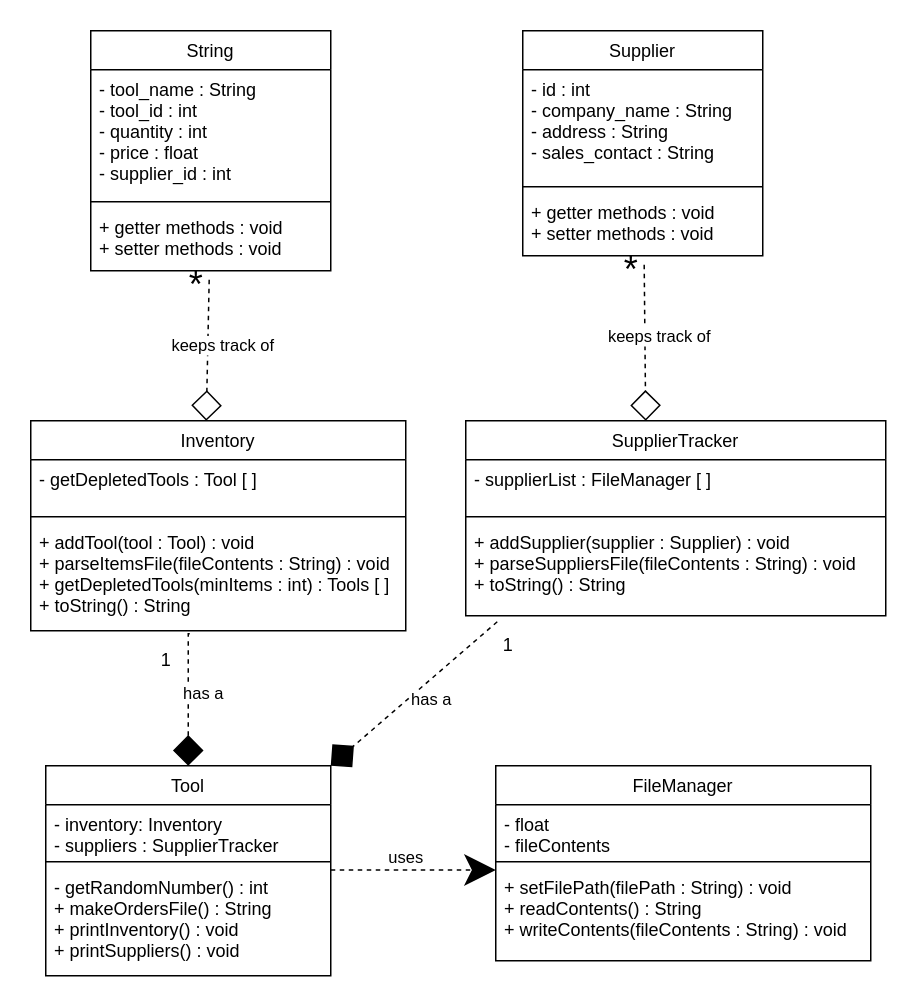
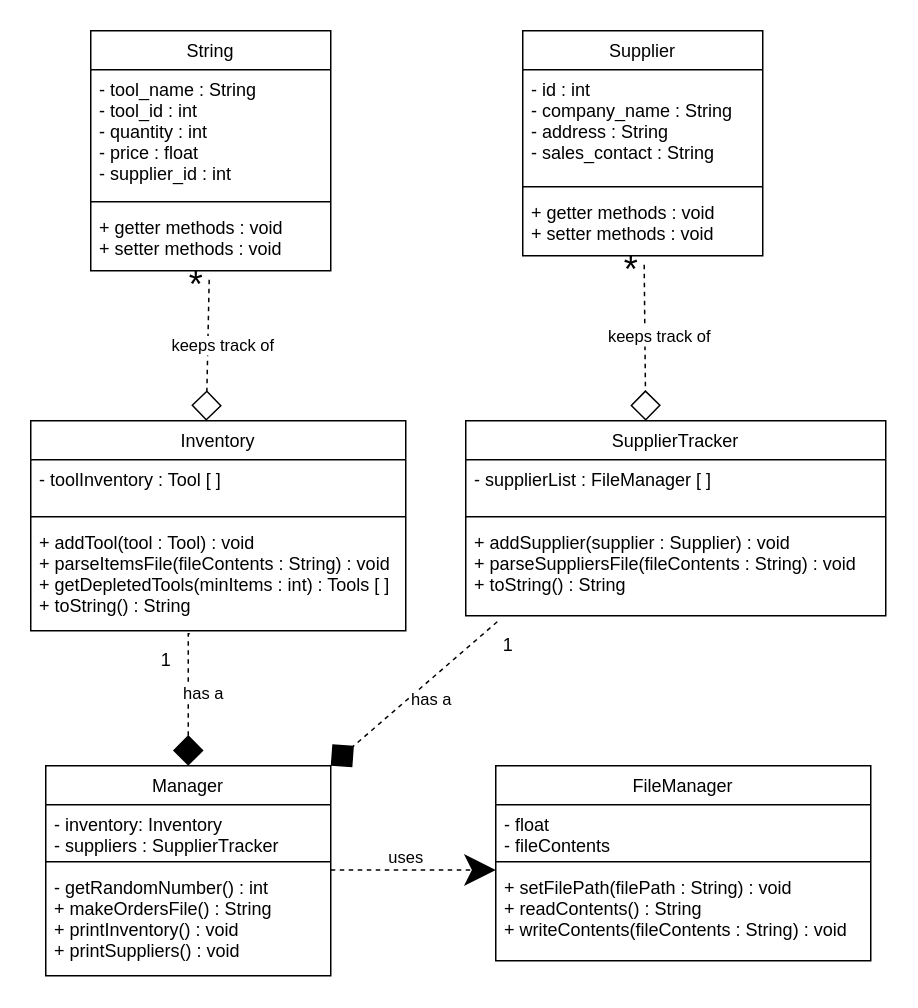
(164, 480) -> (151, 480)
(188, 786) -> (188, 786)
